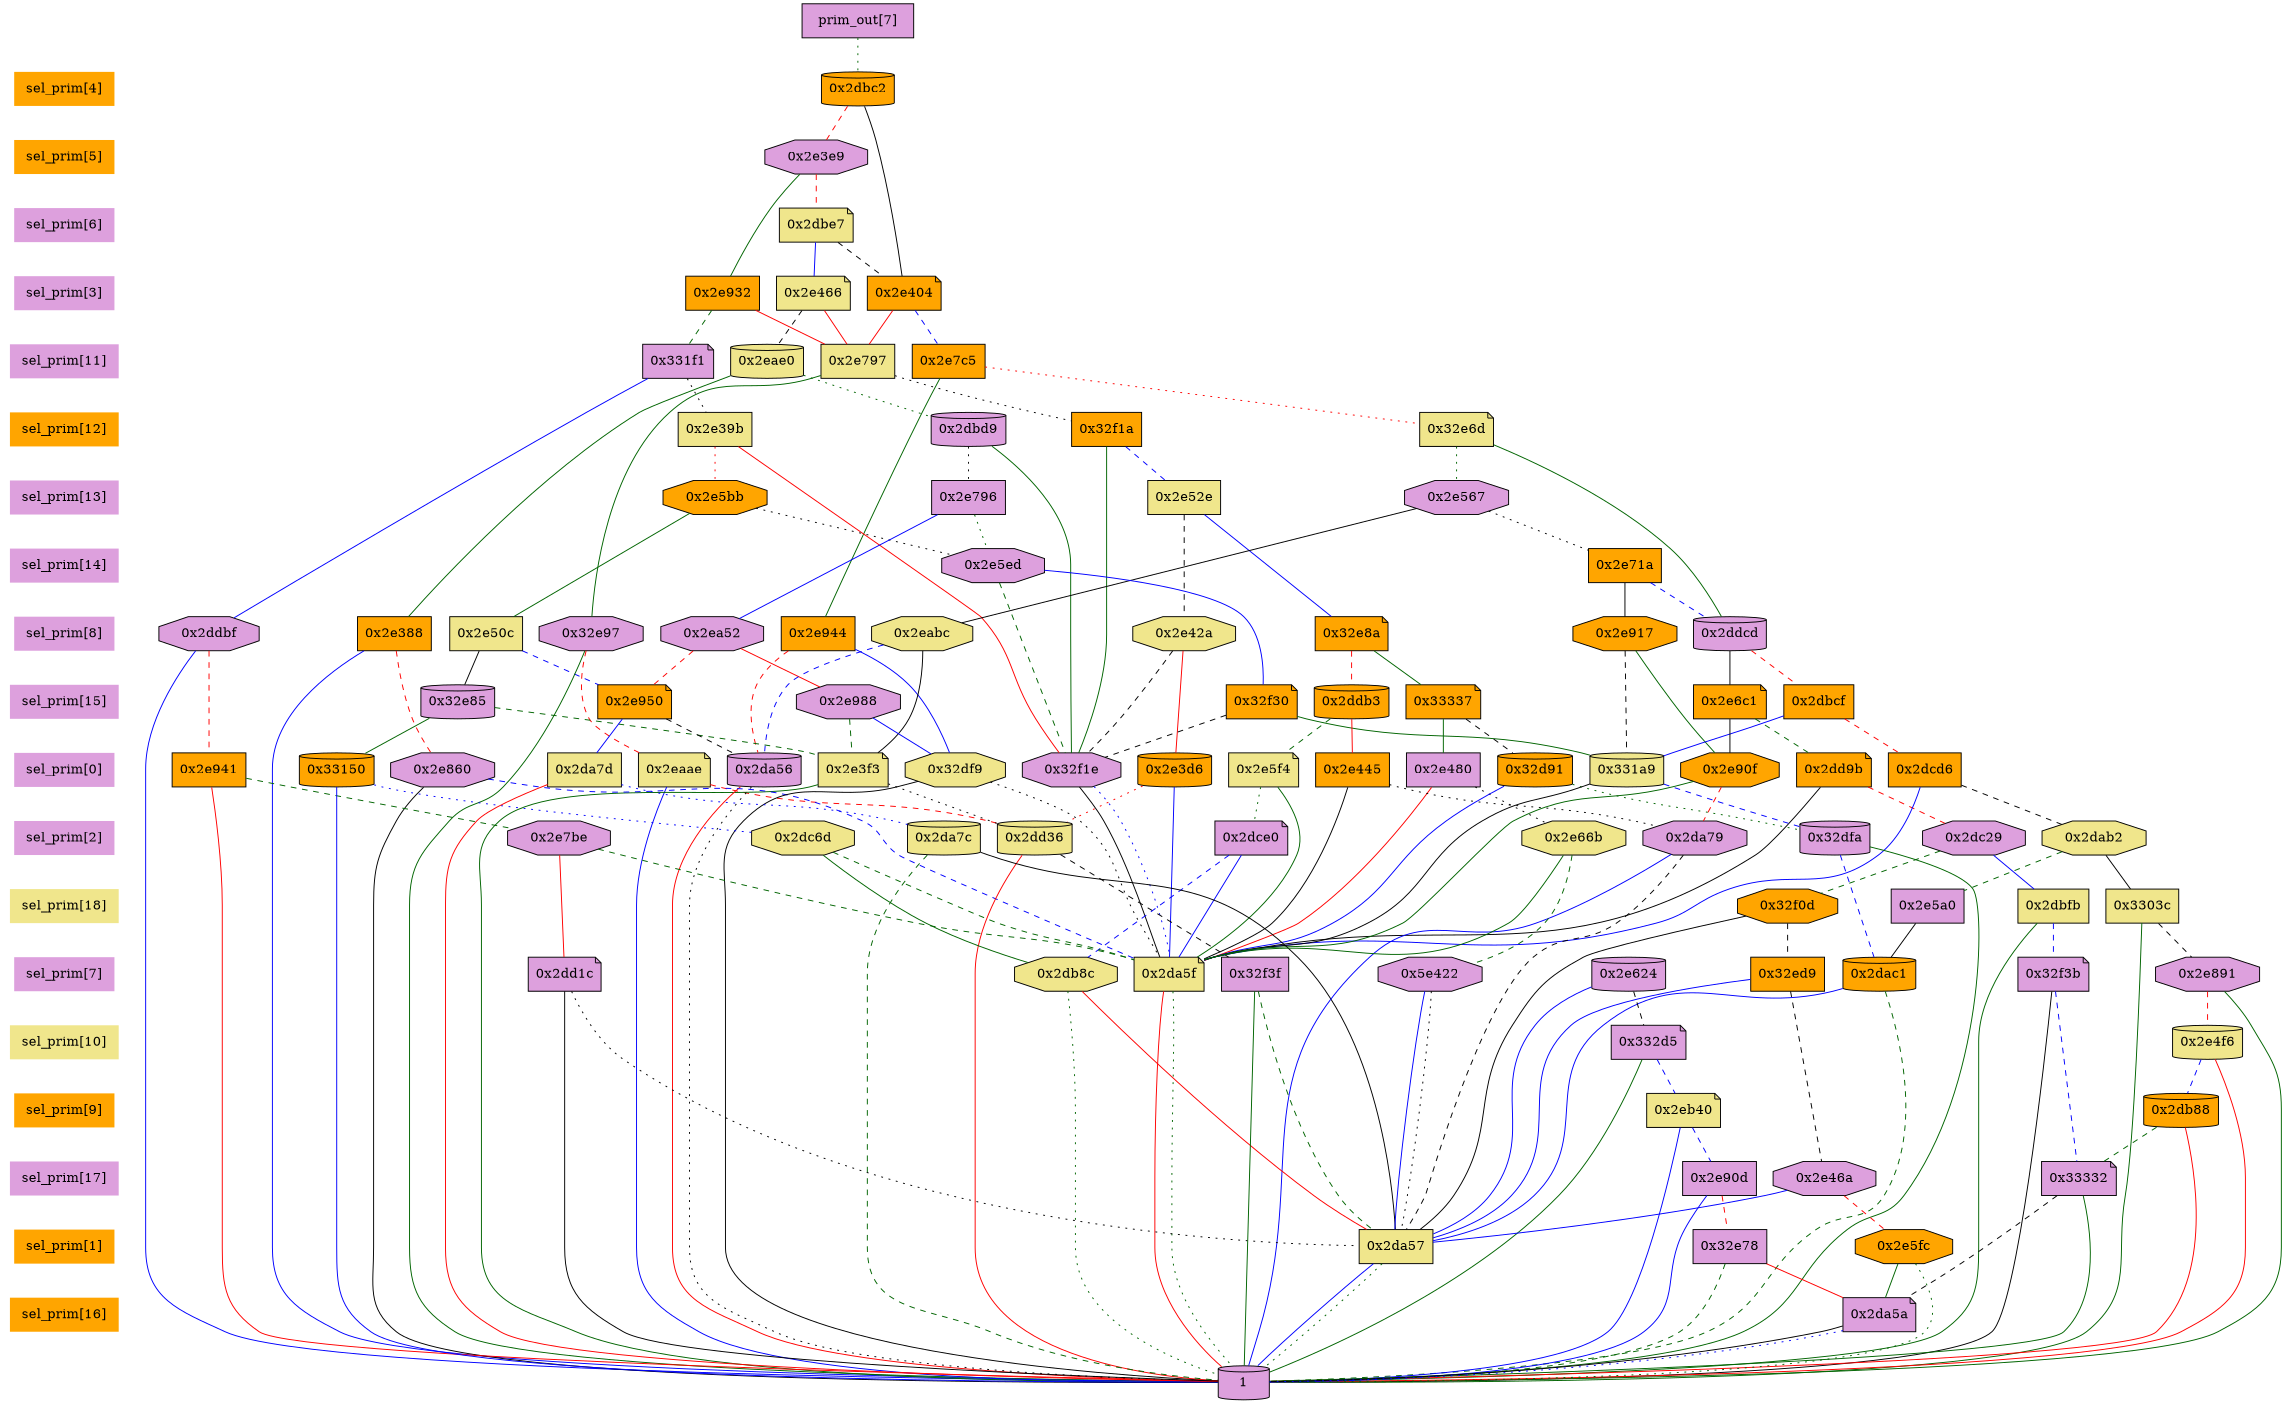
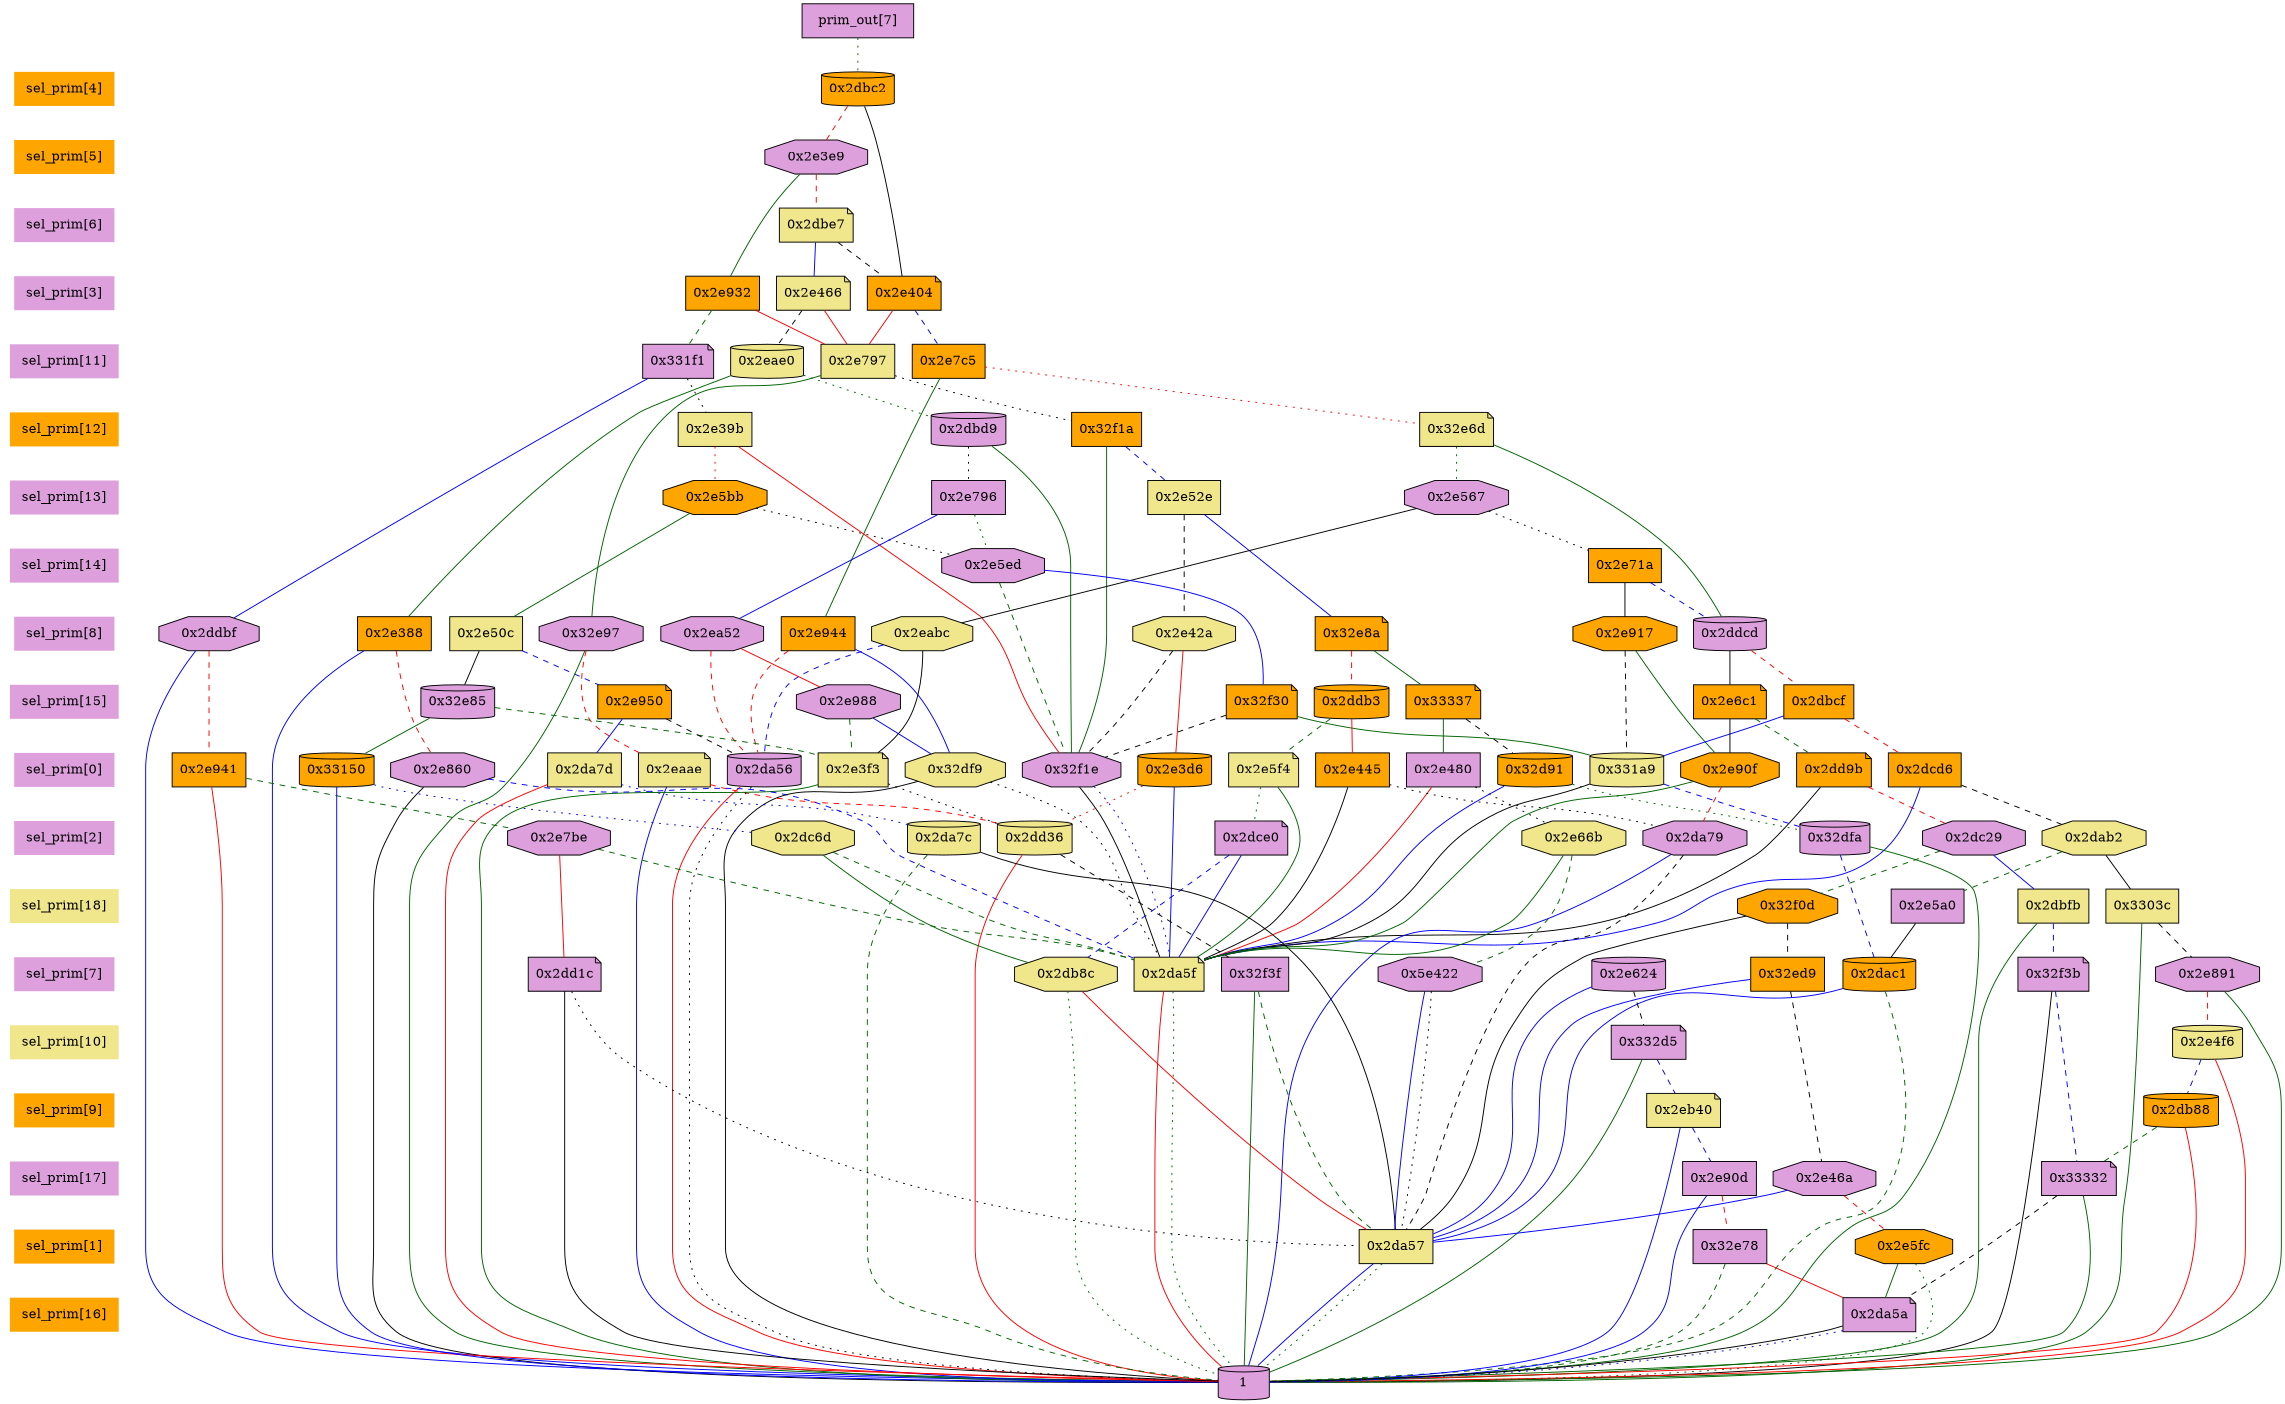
(673, 668) -> (716, 706)
